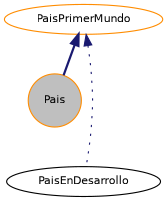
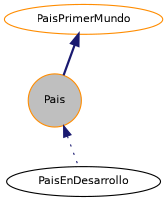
(93, 106) -> (73, 151)
